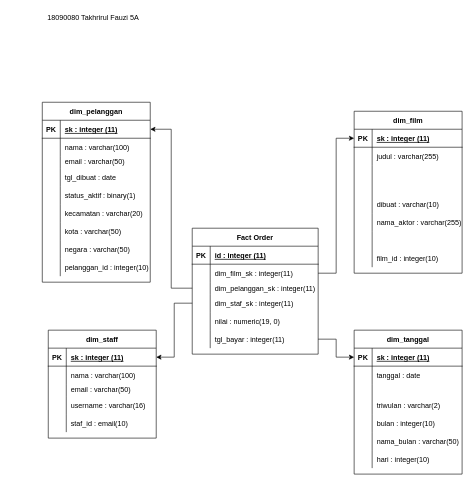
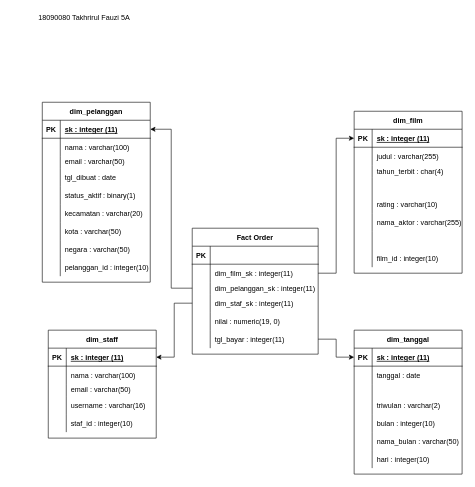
(93, 18) -> (84, 18)
none -> (417, 171)
(413, 205) -> (413, 205)
(264, 255) -> none
(103, 424) -> (108, 424)
